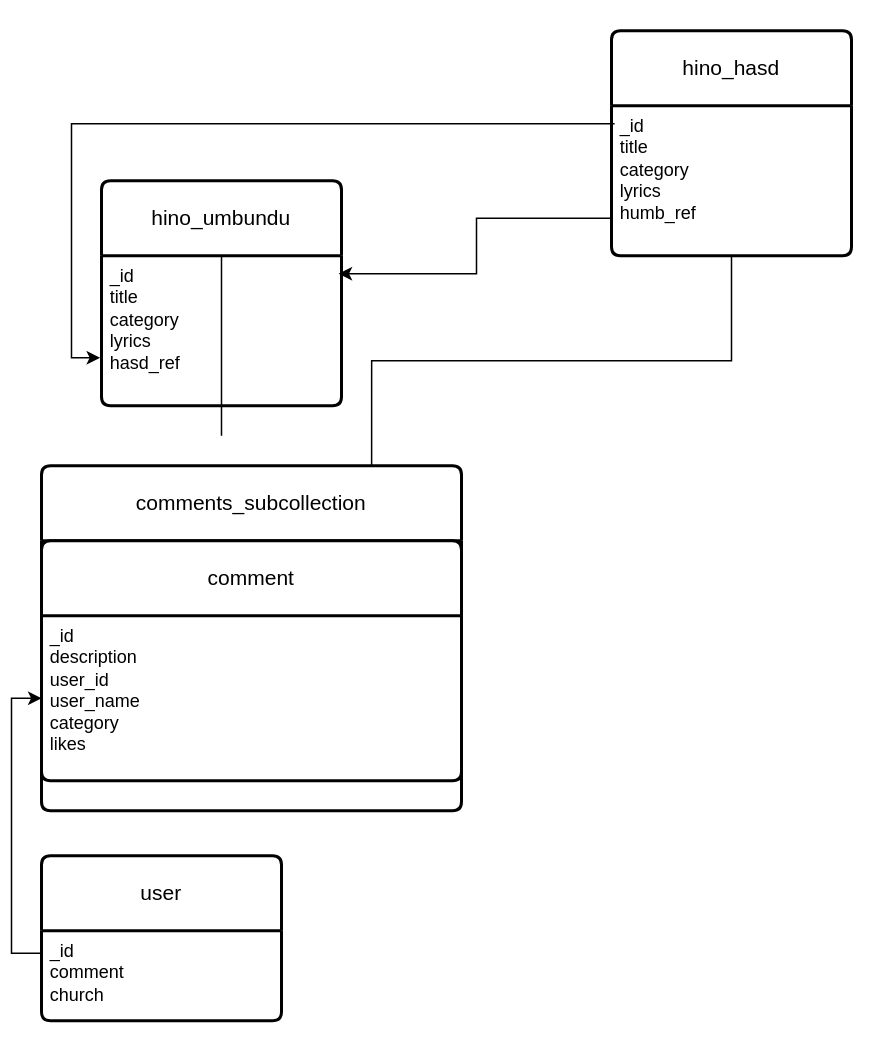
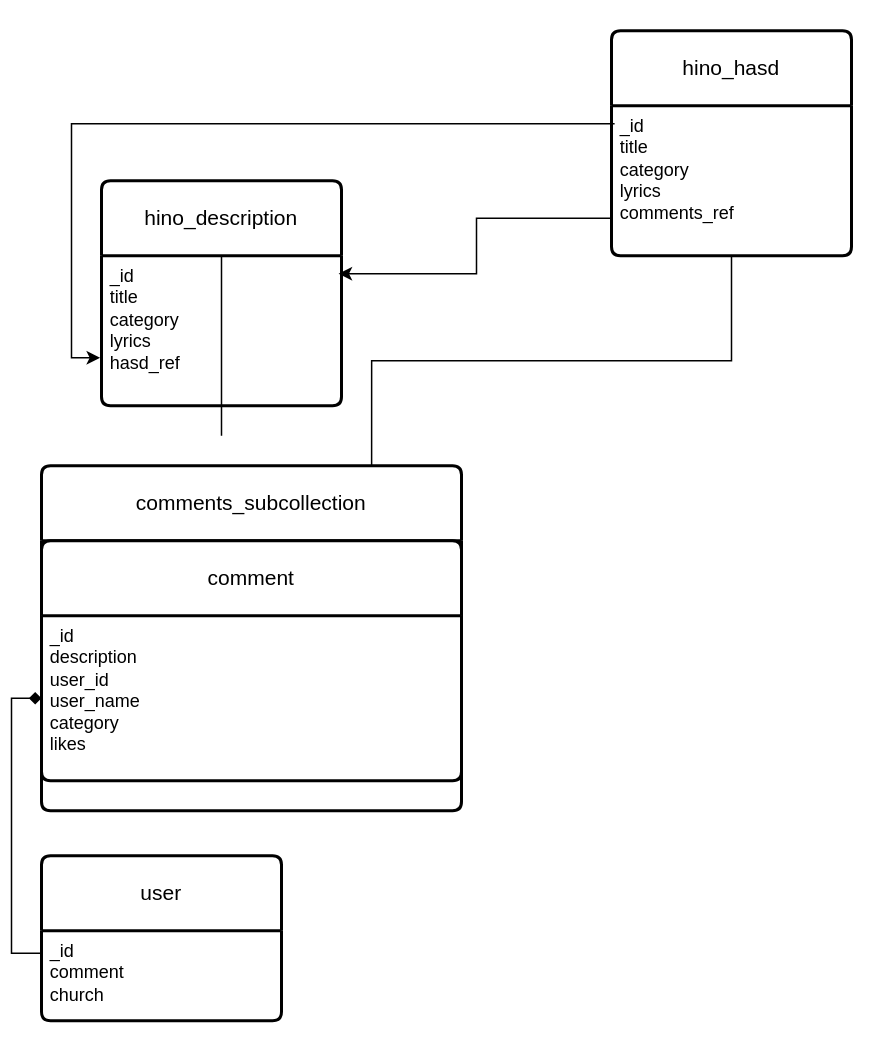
(661, 170) -> (681, 170)
(221, 218) -> (221, 218)
(30, 698) -> (29, 698)
